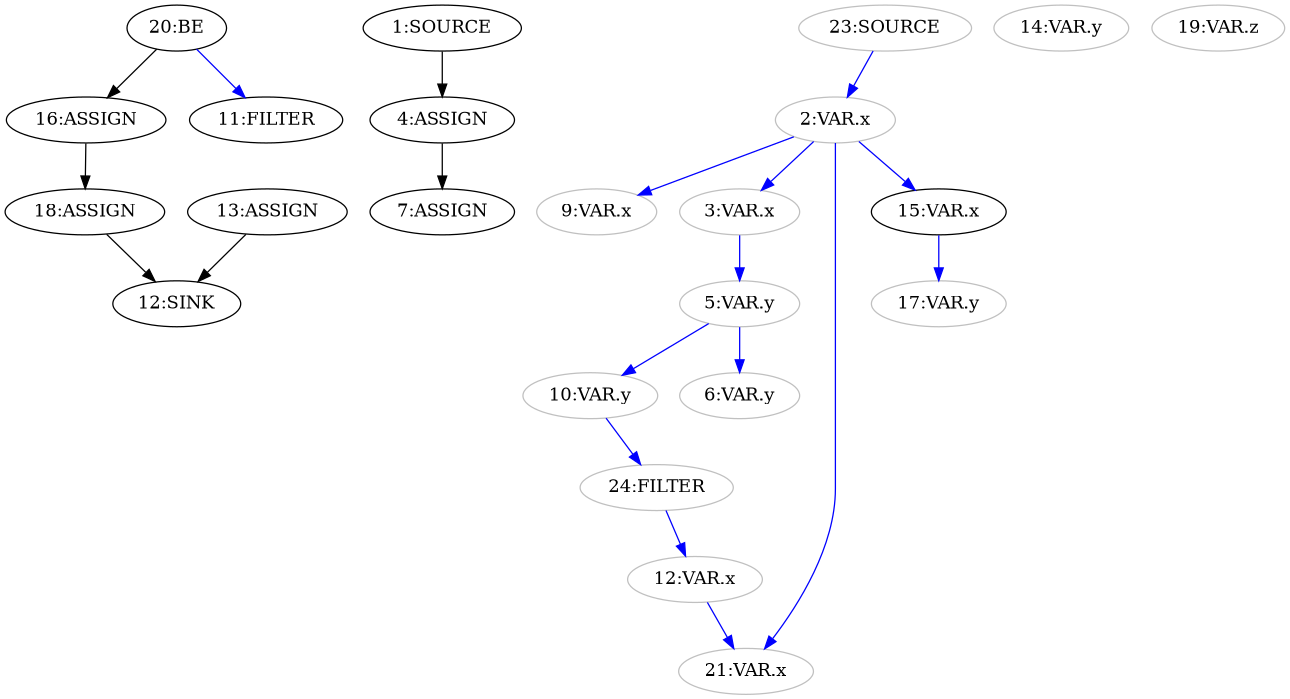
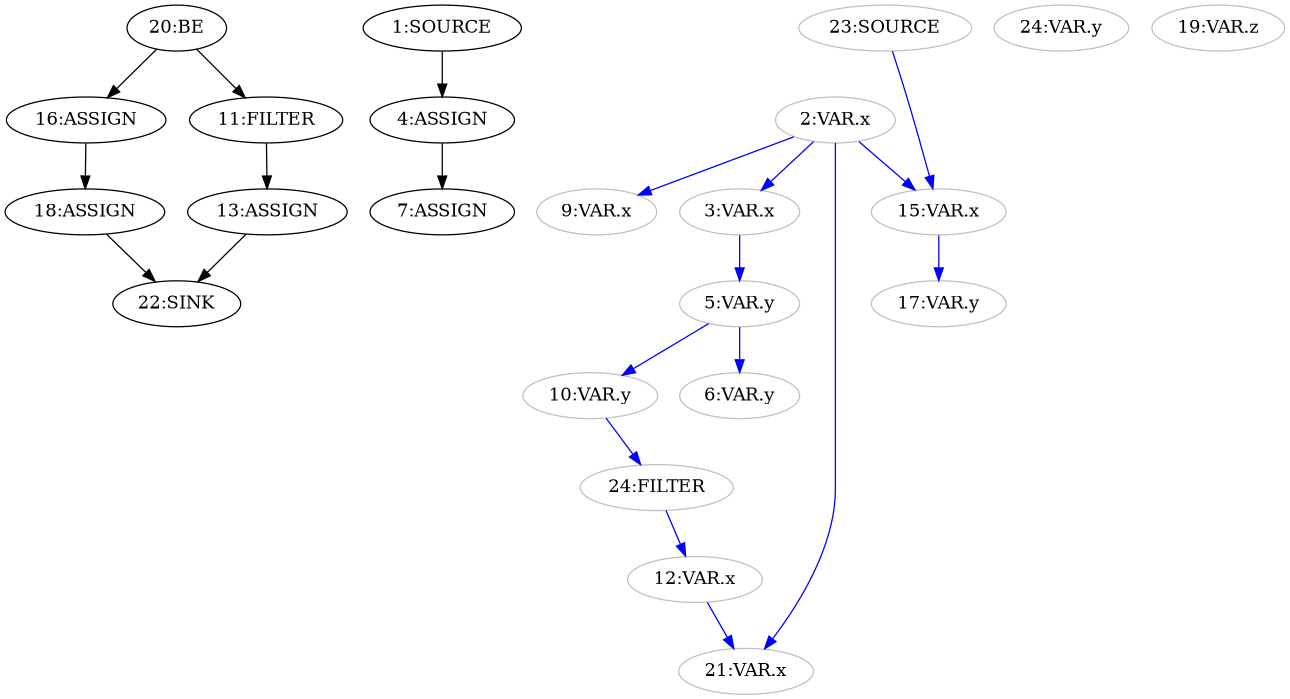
(1061, 28) -> (1061, 28)
(216, 69) -> (216, 69)
(863, 69) -> (912, 114)
none -> (267, 160)
(939, 212) -> (939, 212)
(177, 304) -> (177, 304)
